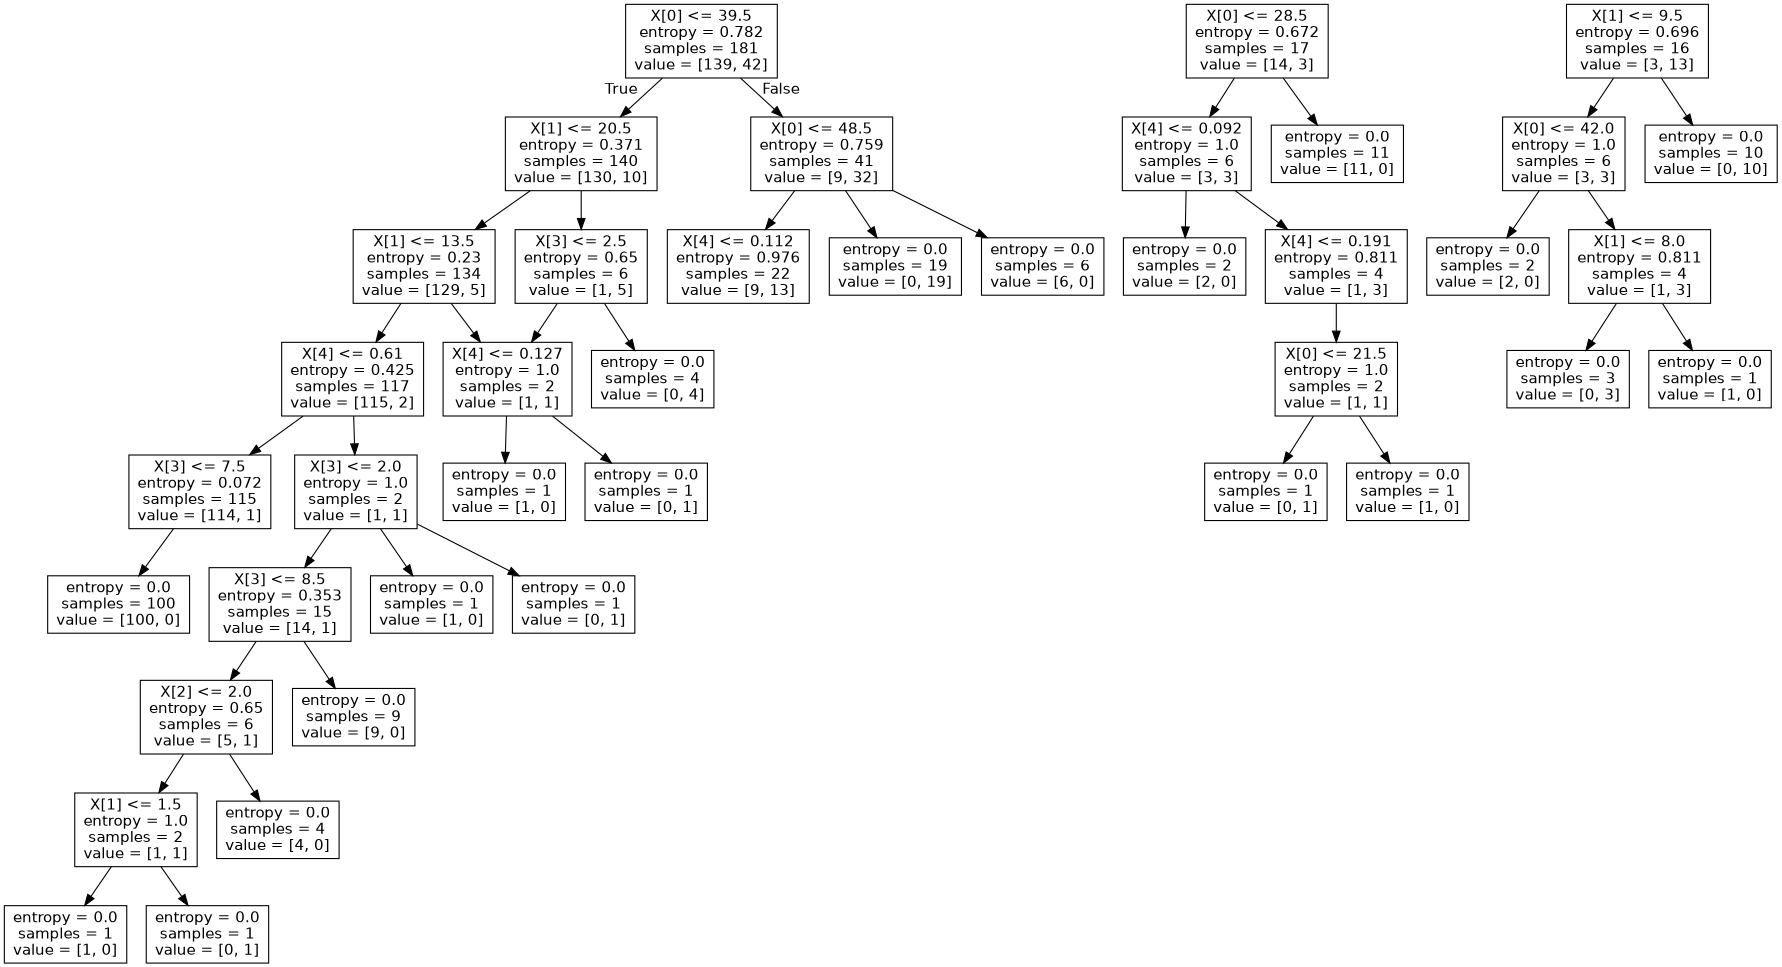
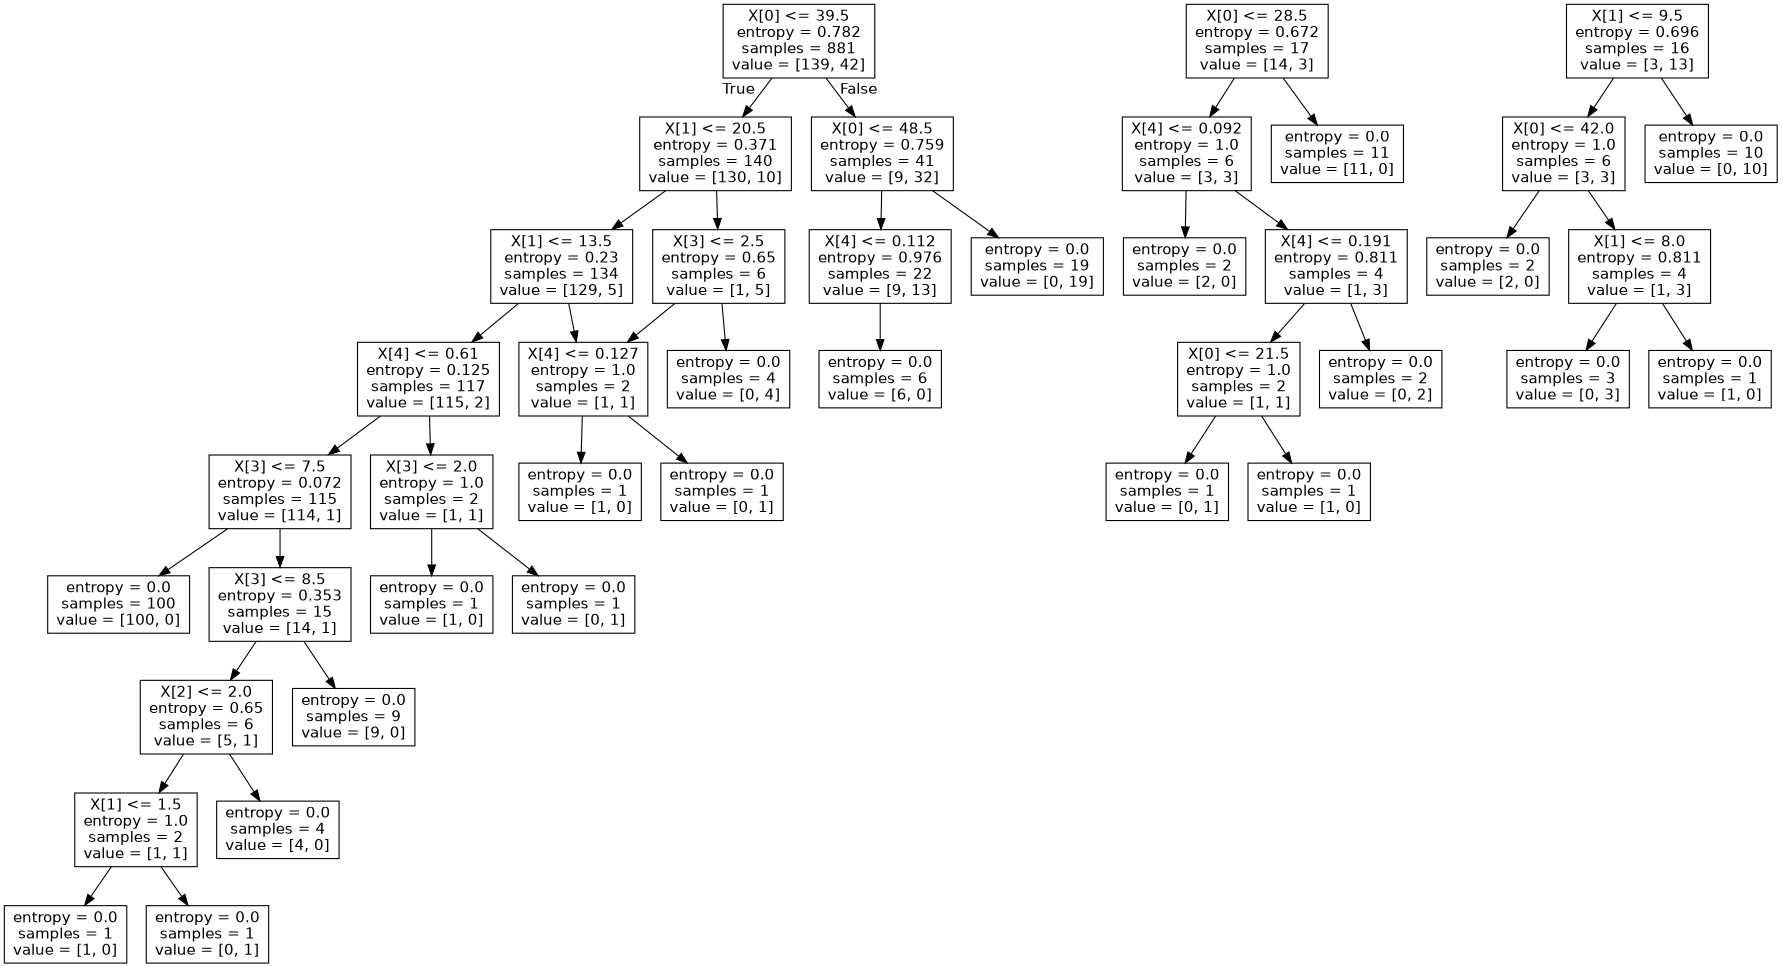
(701, 41) -> (799, 41)
(935, 212) -> (880, 321)
(353, 379) -> (428, 379)
none -> (1381, 379)
(321, 543) -> (280, 543)
